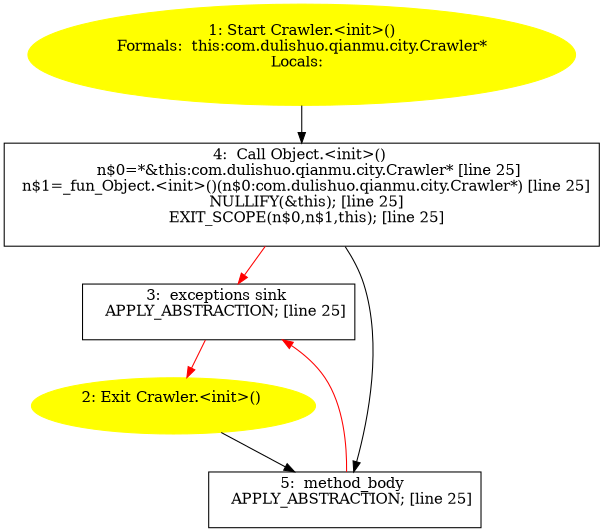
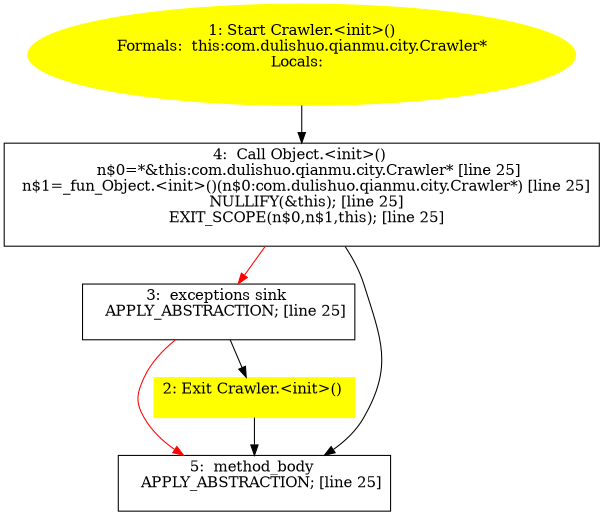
(198, 354) -> (236, 354)
(336, 401) -> (138, 395)
(173, 406) -> (254, 398)
